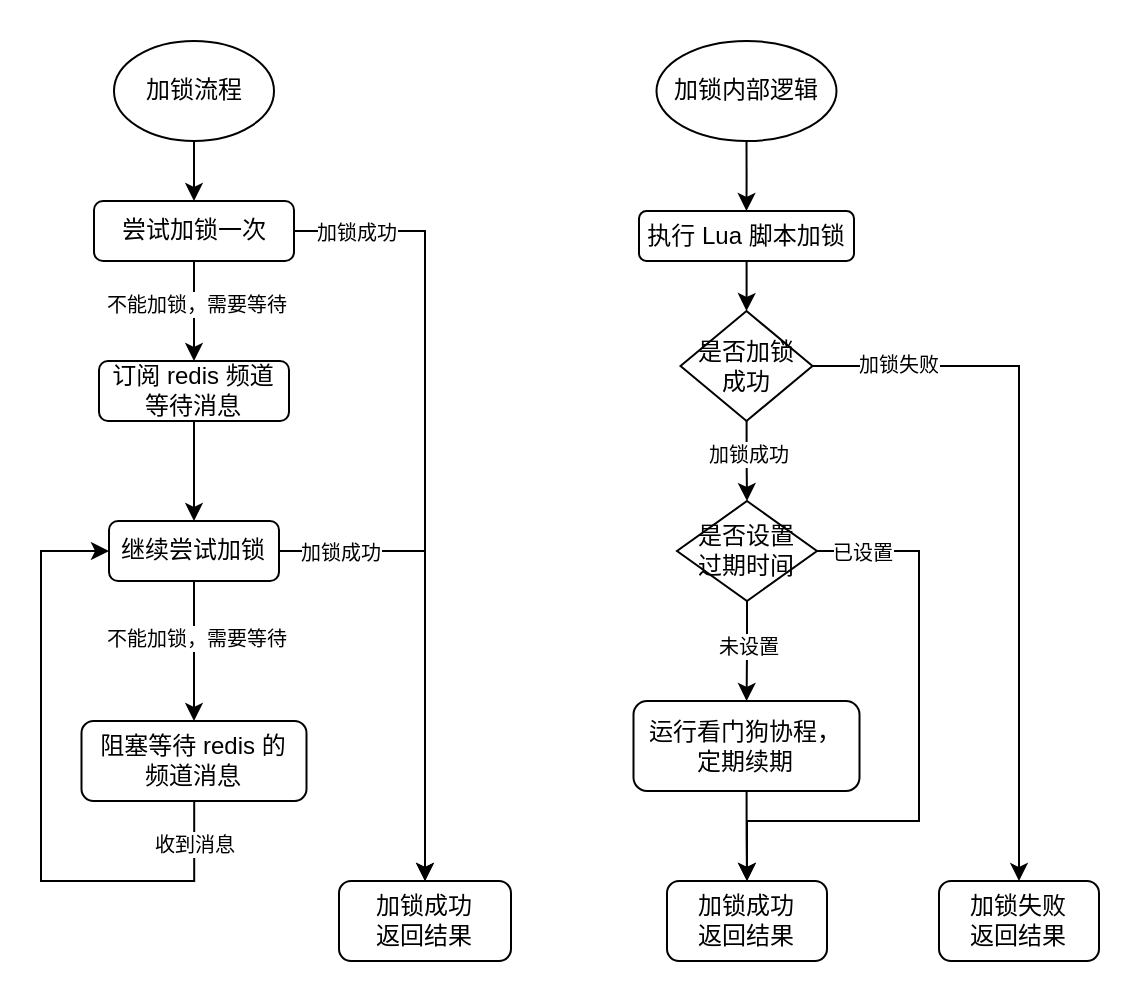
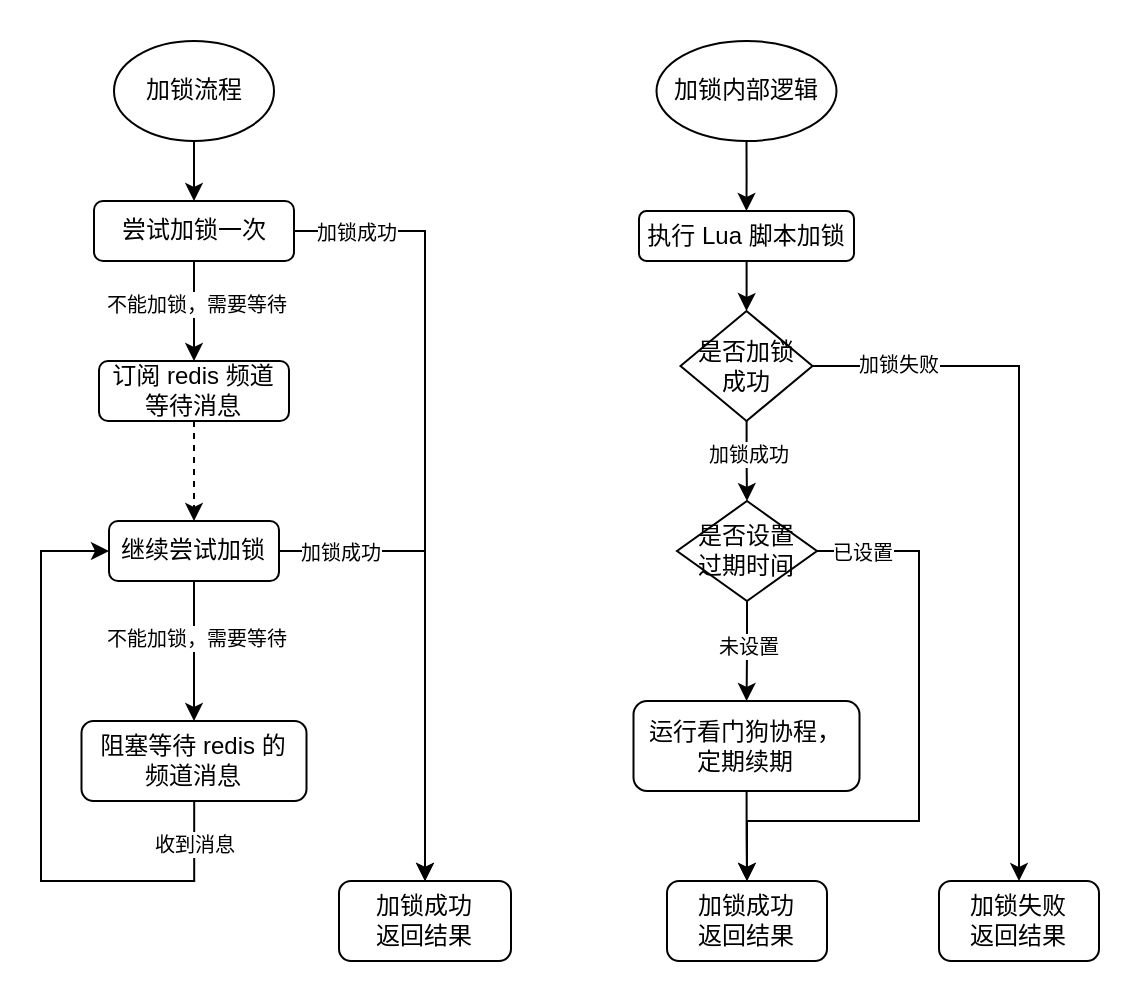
(194, 465) -> (194, 465)
